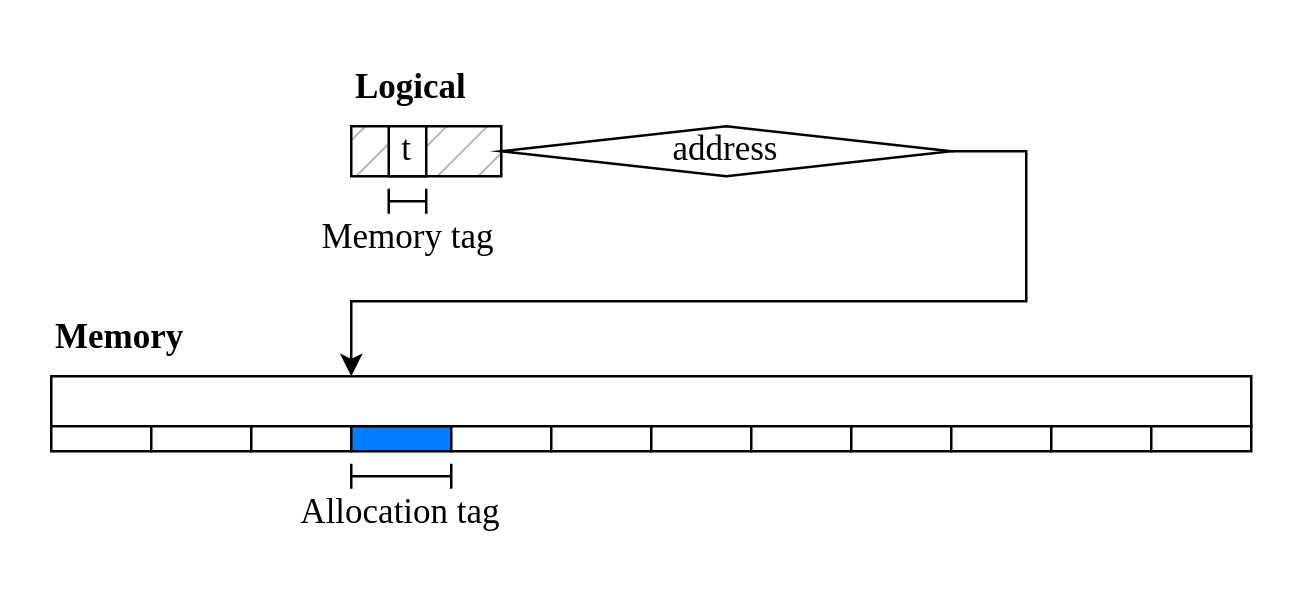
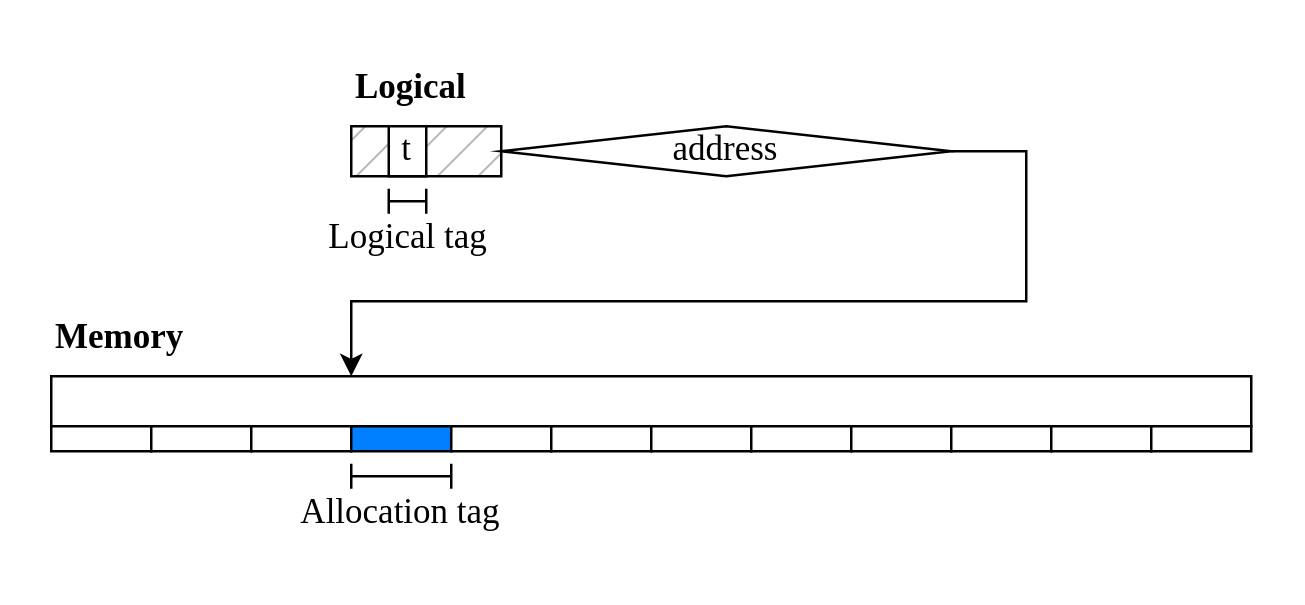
(409, 239) -> (409, 239)
